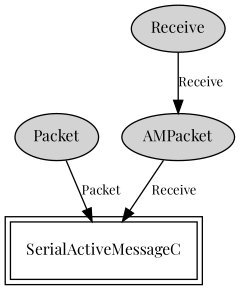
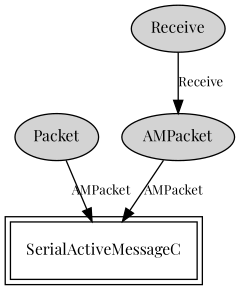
(102, 191) -> (102, 191)
(174, 191) -> (174, 191)
